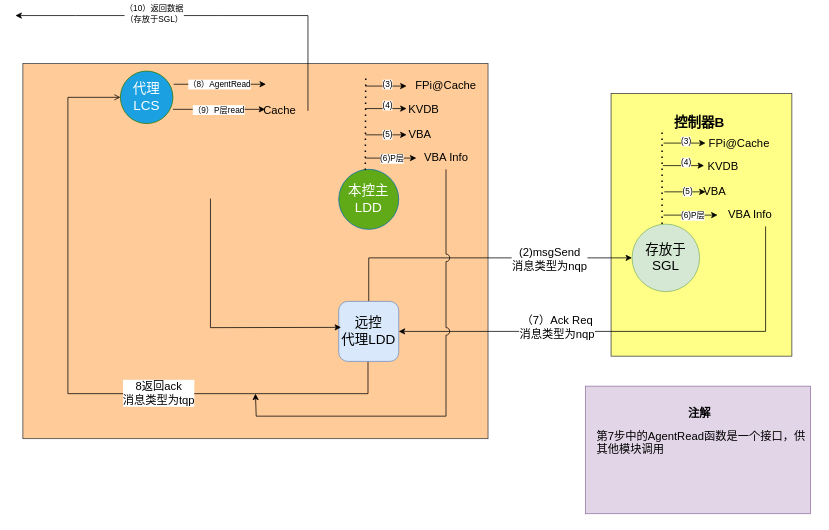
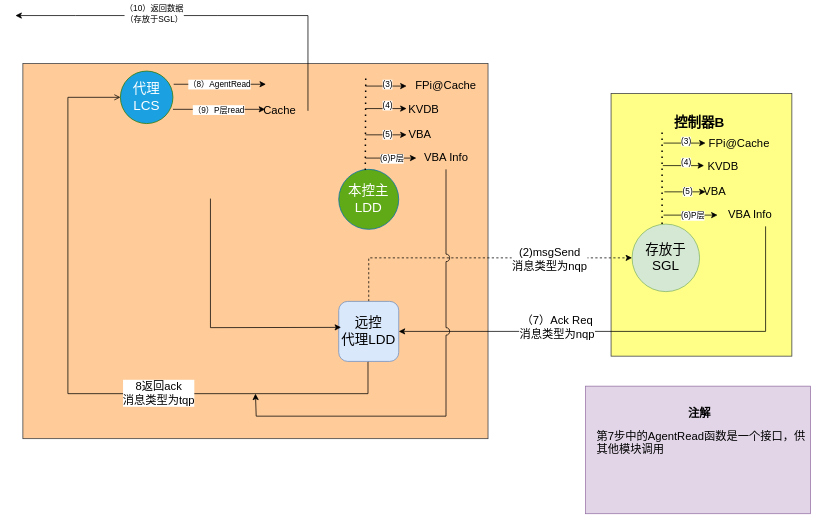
(419, 258) -> (419, 258)
